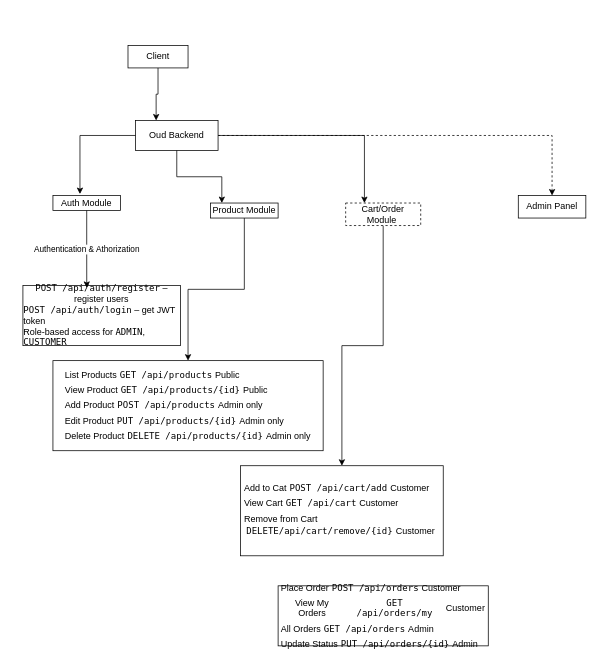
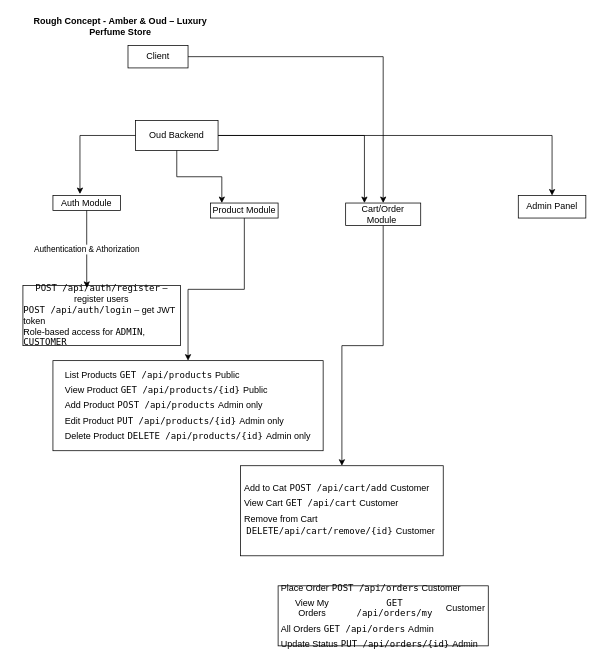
none -> (120, 27)
(158, 94) -> (356, 57)
(459, 135) -> (459, 135)
(383, 214) -> (383, 214)
